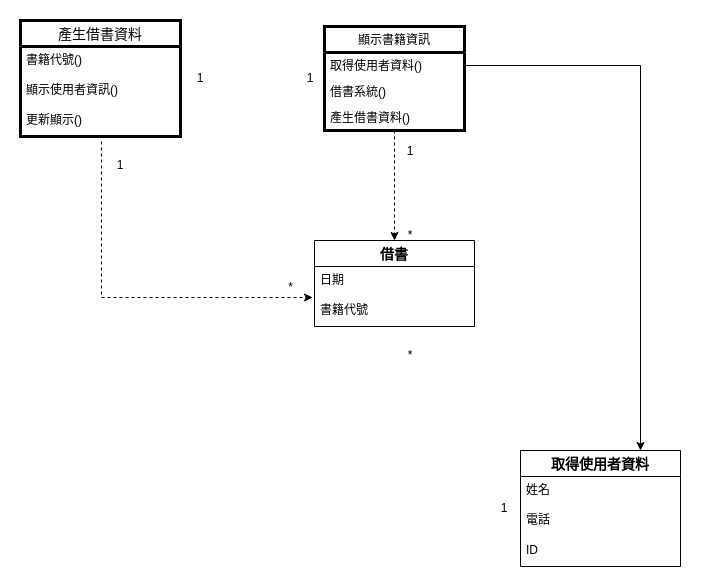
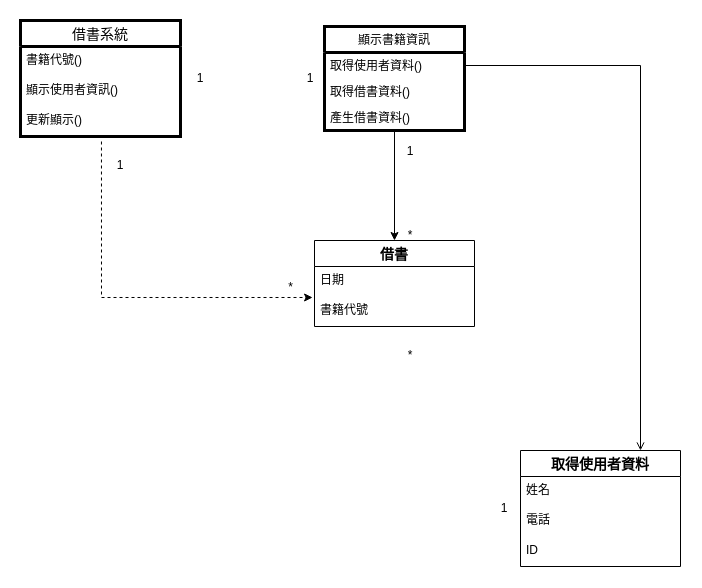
(100, 34) -> (100, 34)
(361, 92) -> (373, 92)
(395, 183) -> (395, 183)
(641, 442) -> (641, 444)
